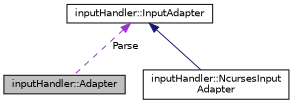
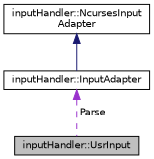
(179, 50) -> (77, 57)
(65, 85) -> (77, 146)
